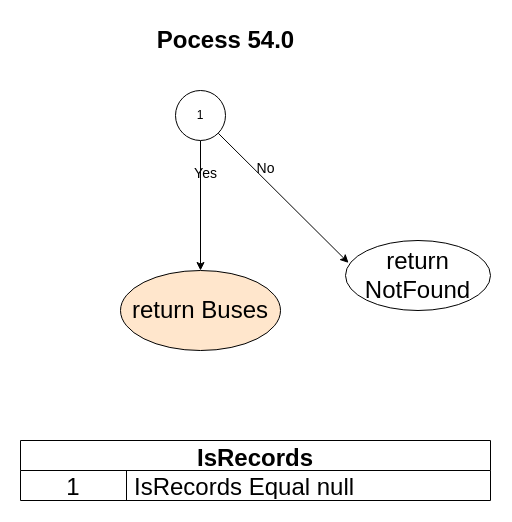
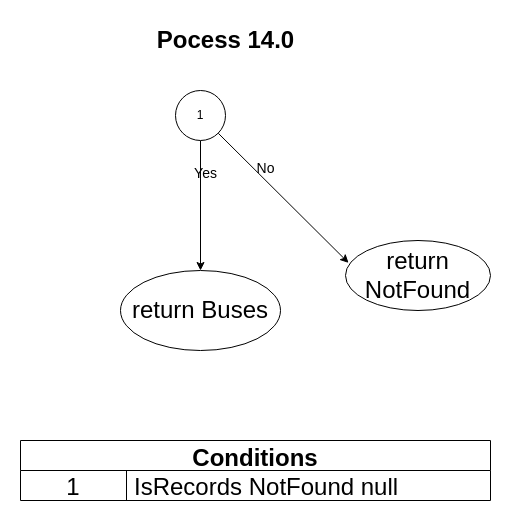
(226, 41) -> (226, 41)
(201, 311) -> (201, 311)
(255, 458) -> (255, 458)
(253, 486) -> (277, 486)
